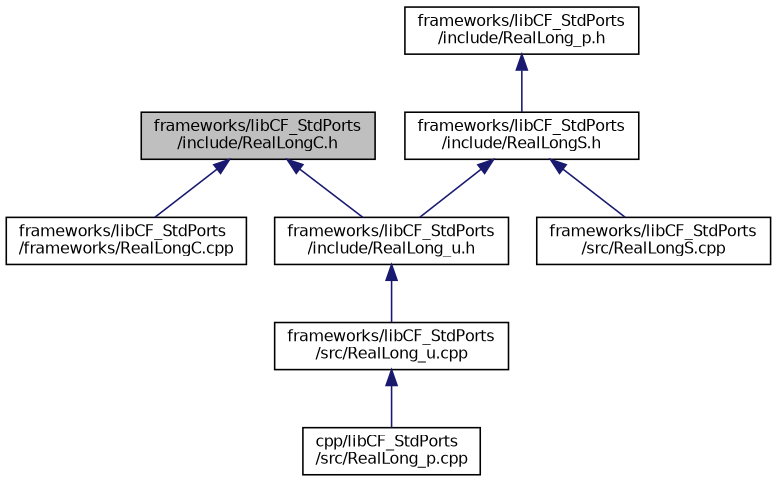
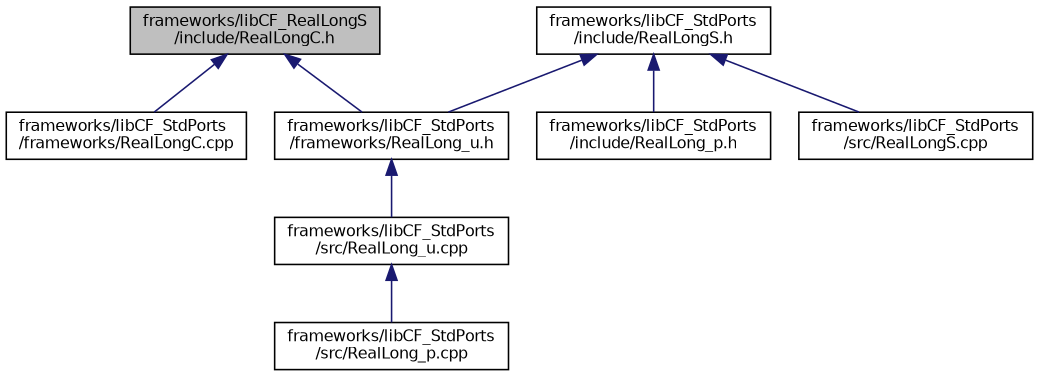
(522, 91) -> (654, 91)
(258, 136) -> (255, 31)
(392, 241) -> (392, 136)
(392, 451) -> (392, 346)
